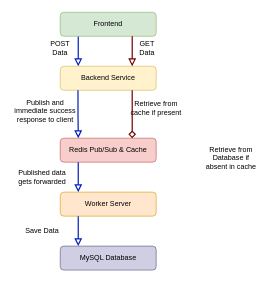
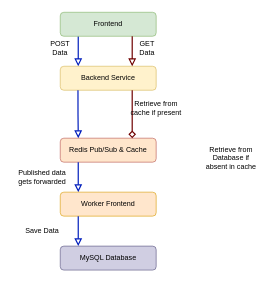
(45, 111) -> none
(108, 150) -> (108, 150)
(108, 204) -> (108, 204)
